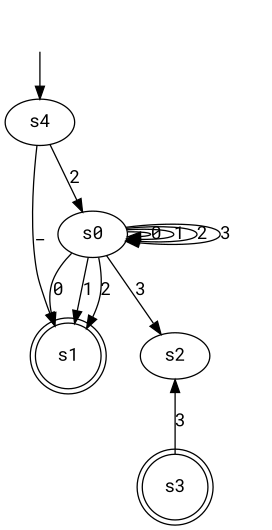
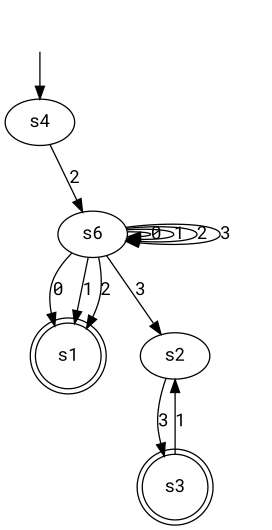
(33, 230) -> none
(93, 234) -> (93, 234)
none -> (158, 411)
(181, 422) -> (181, 422)
